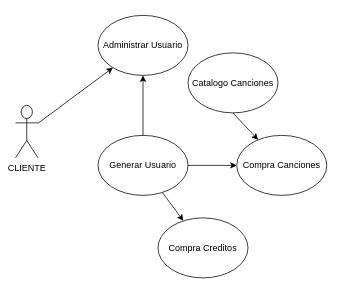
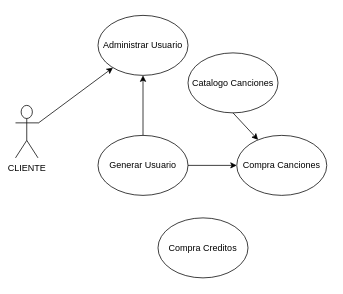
(171, 205) -> none
